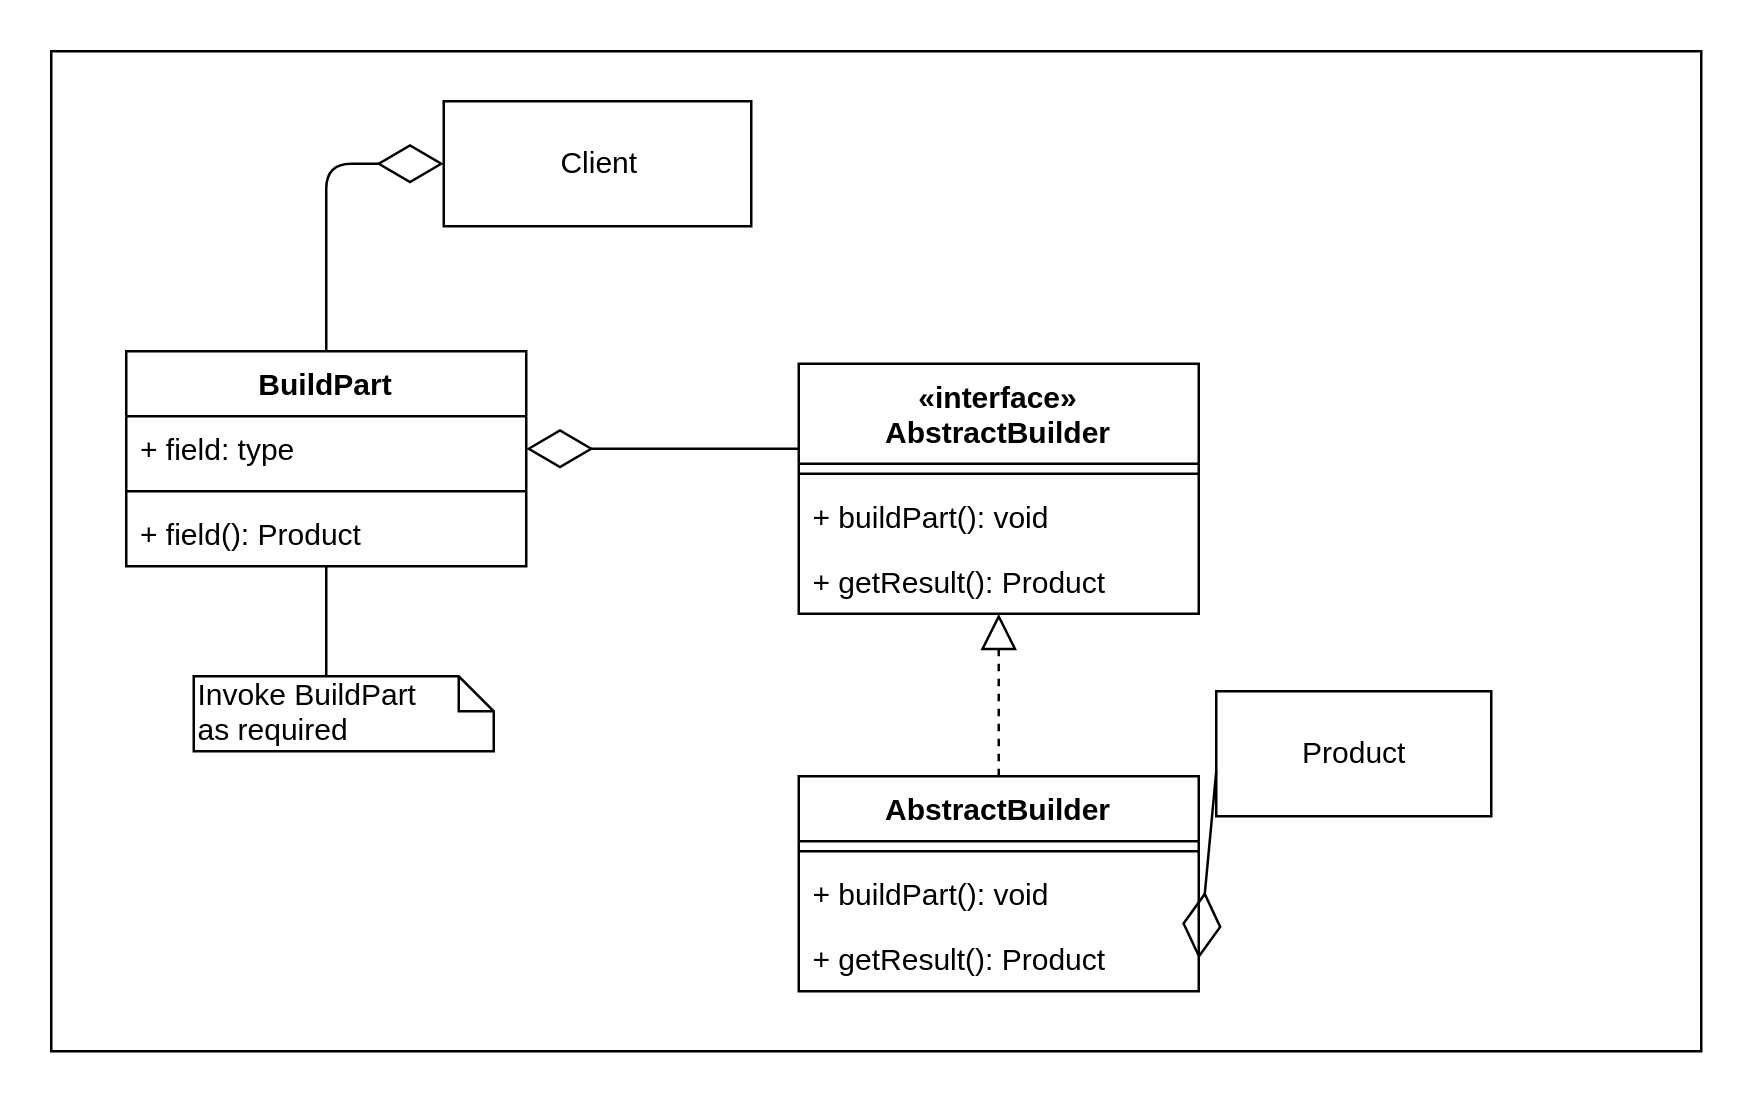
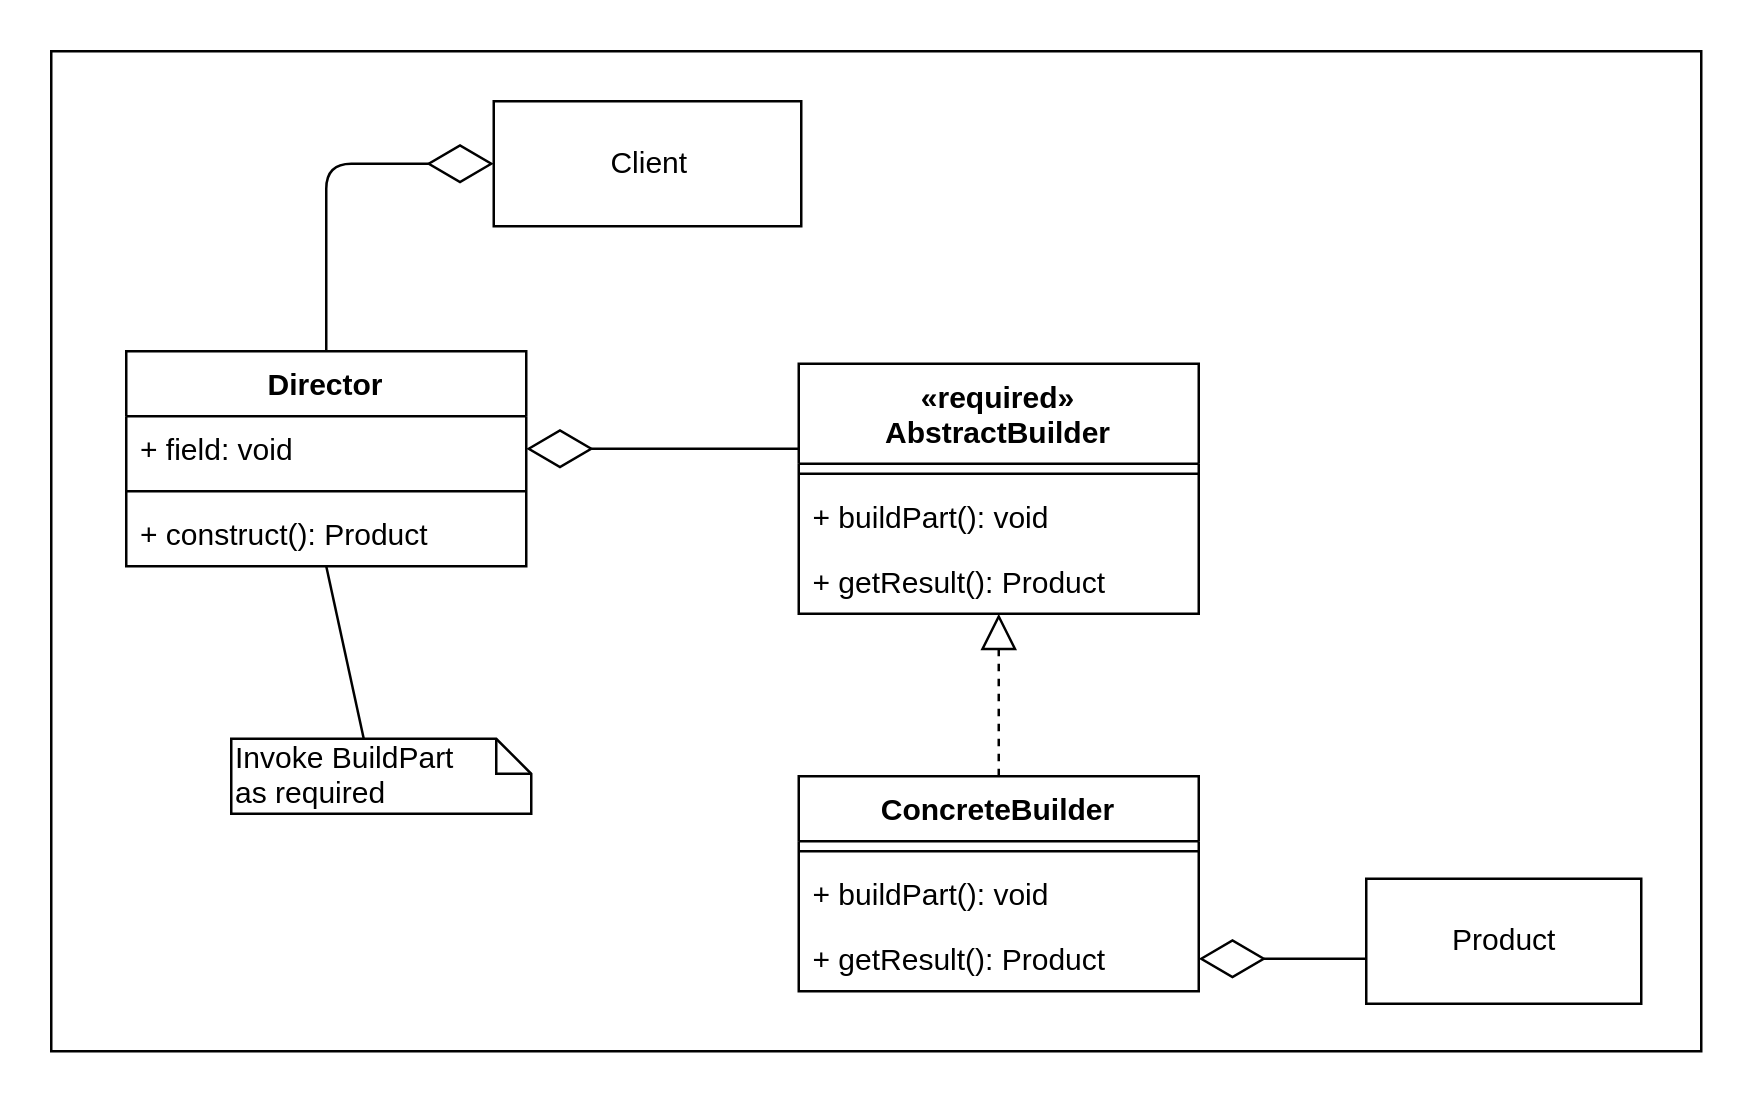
(598, 164) -> (648, 164)
(325, 385) -> (325, 385)
(998, 398) -> (998, 398)
(230, 450) -> (226, 450)
(272, 535) -> (313, 535)
(344, 714) -> (381, 776)
(1354, 754) -> (1504, 941)
(998, 810) -> (998, 810)
